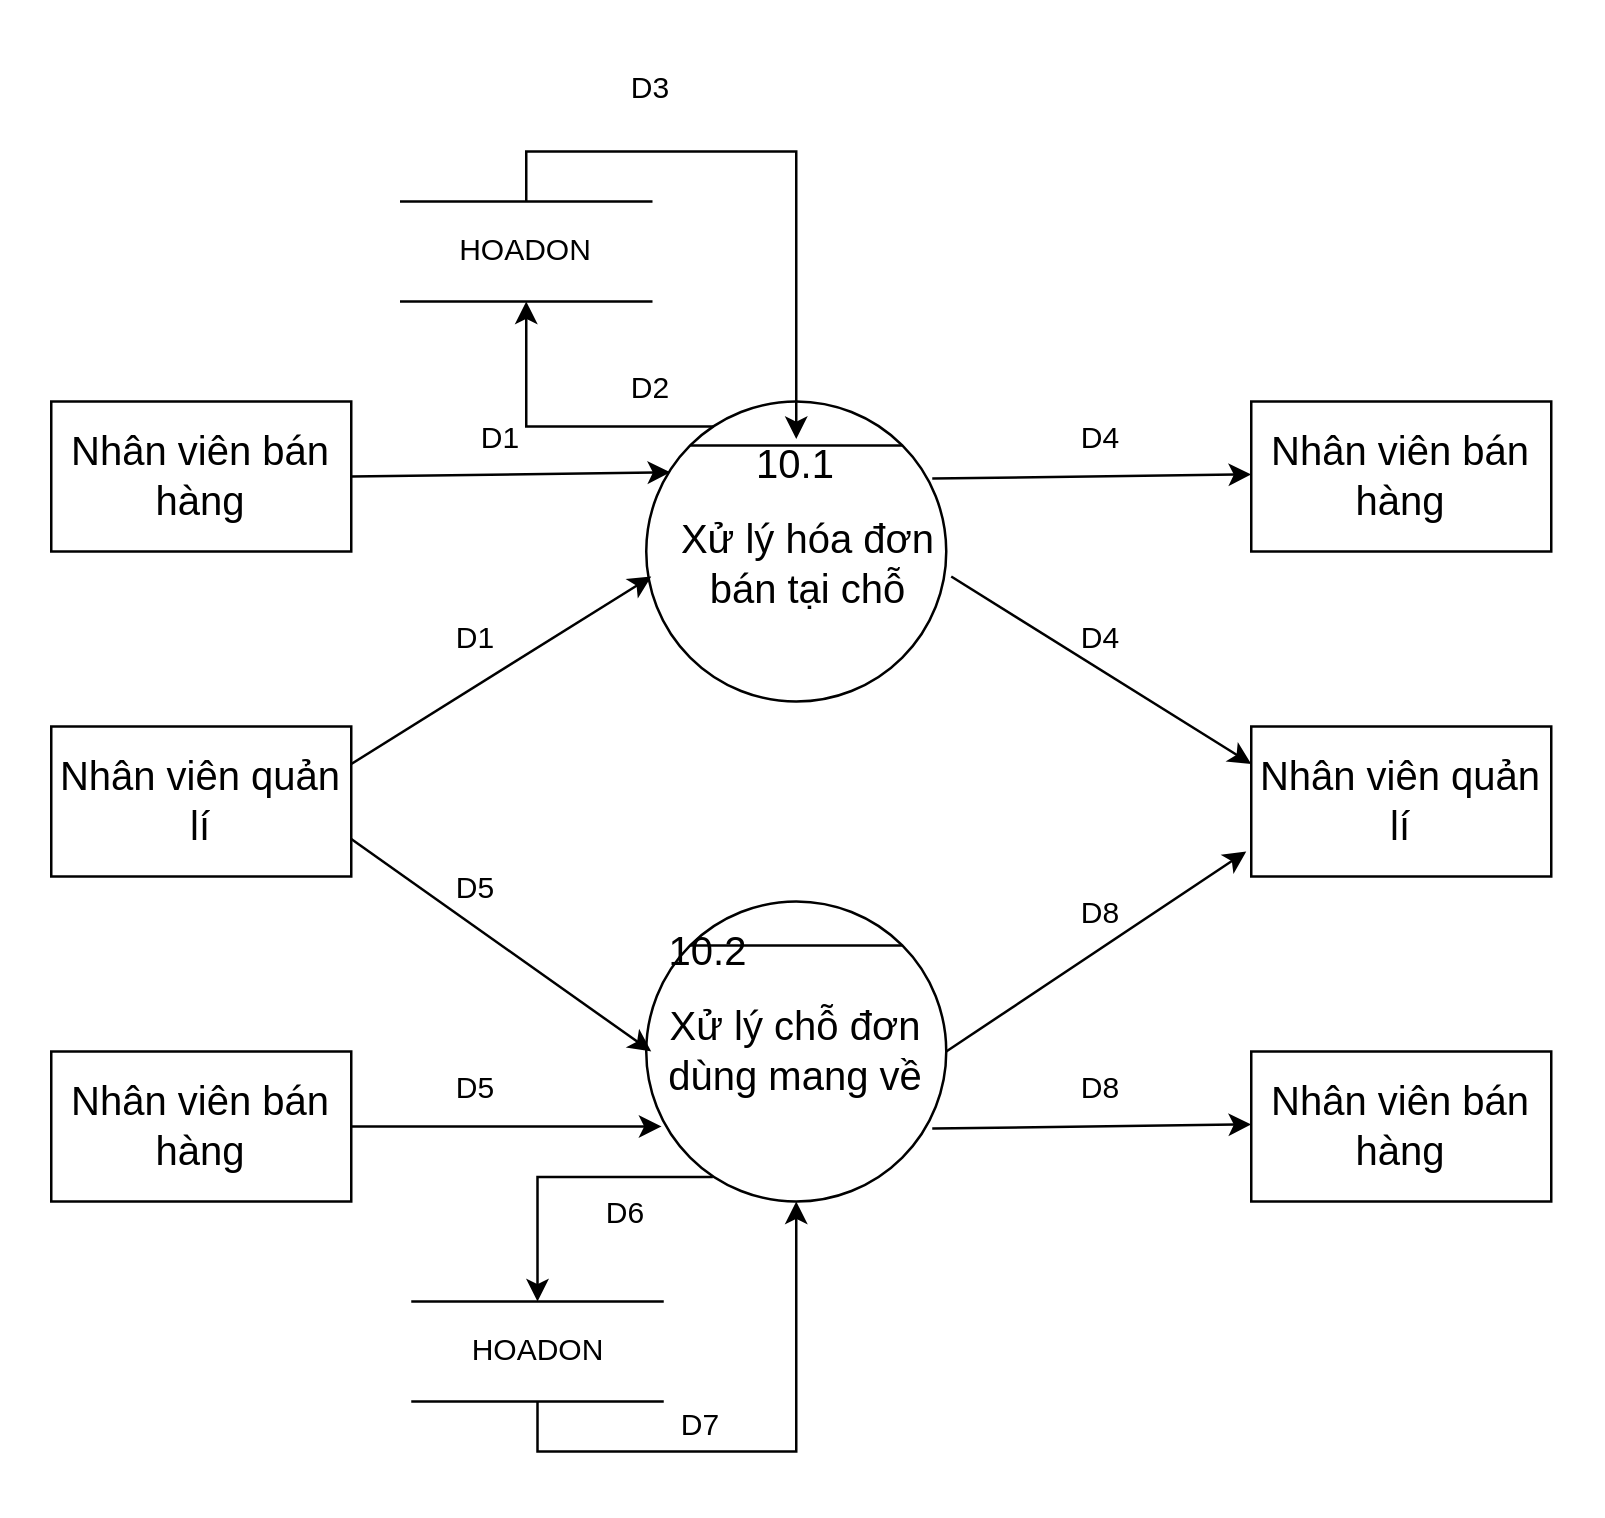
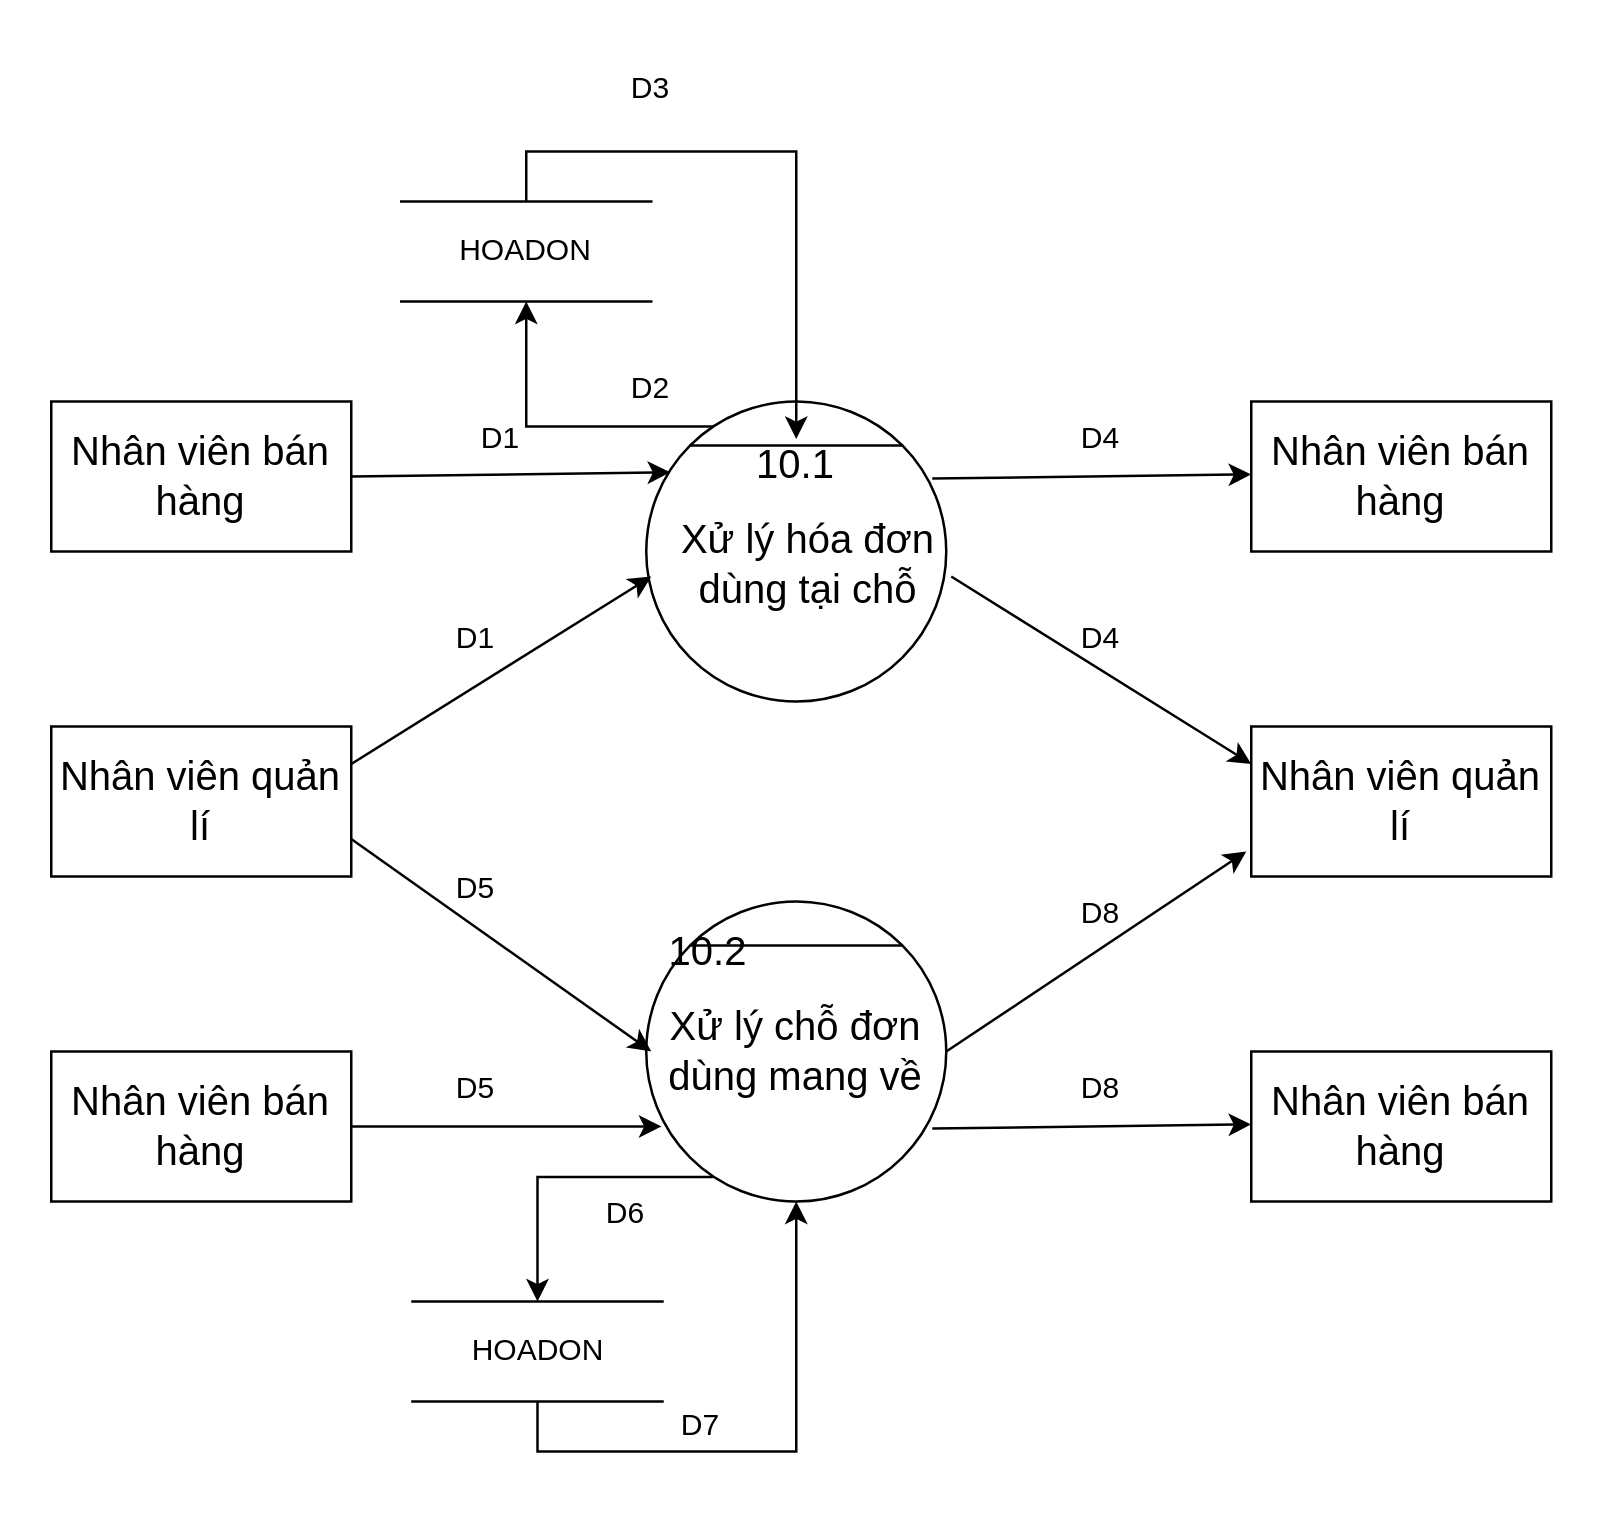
(809, 564) -> (809, 564)
